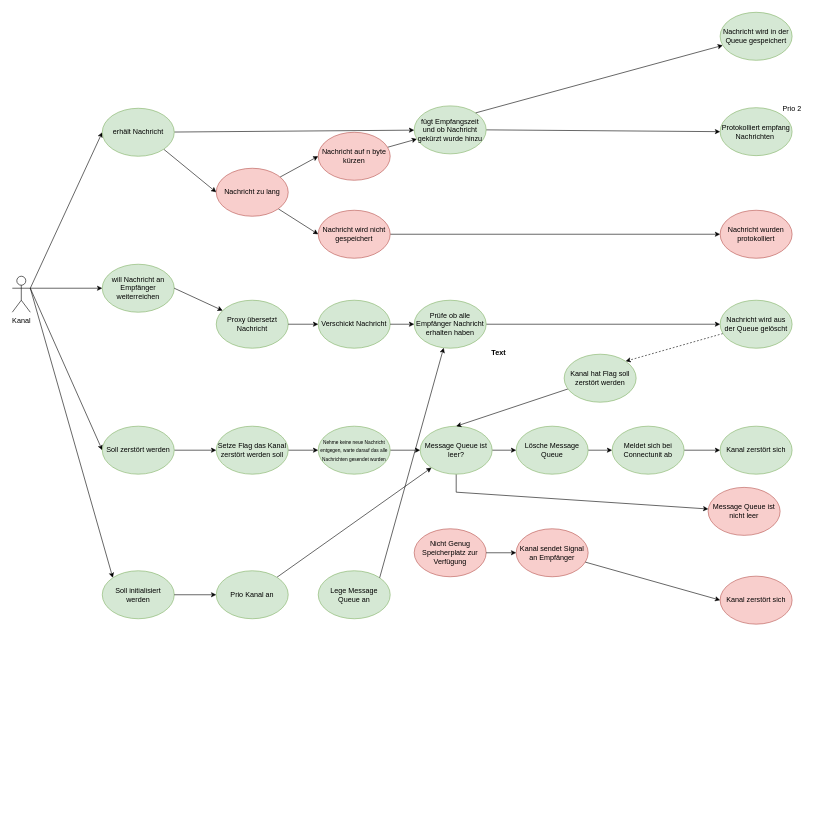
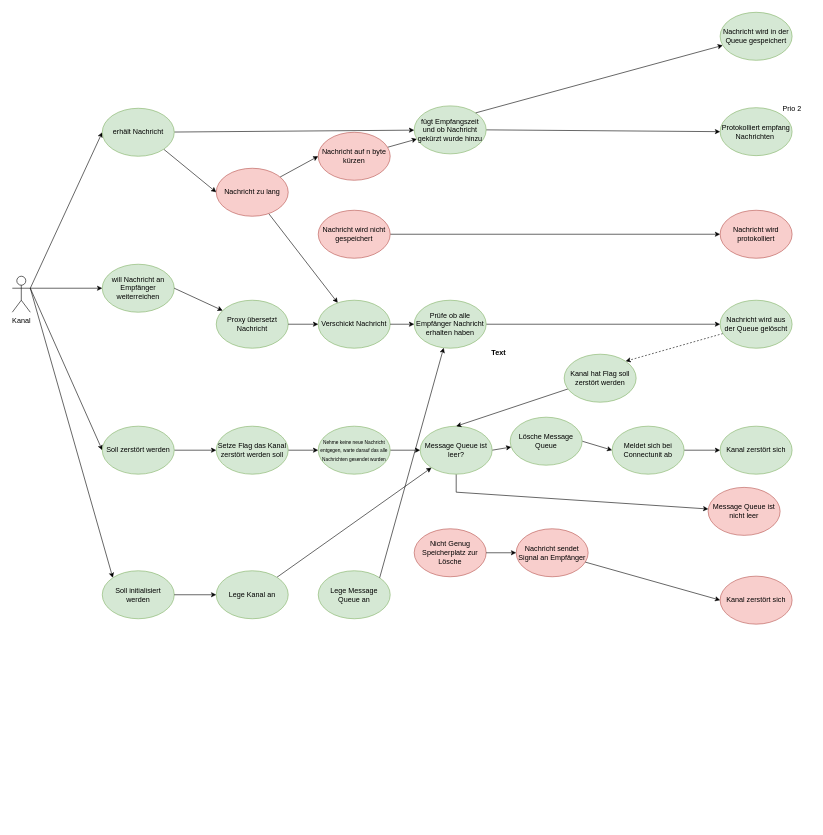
(296, 220) -> (302, 256)
(756, 234) -> (756, 234)
(552, 450) -> (546, 441)
(450, 553) -> (450, 553)
(552, 553) -> (552, 553)
(252, 595) -> (252, 595)
